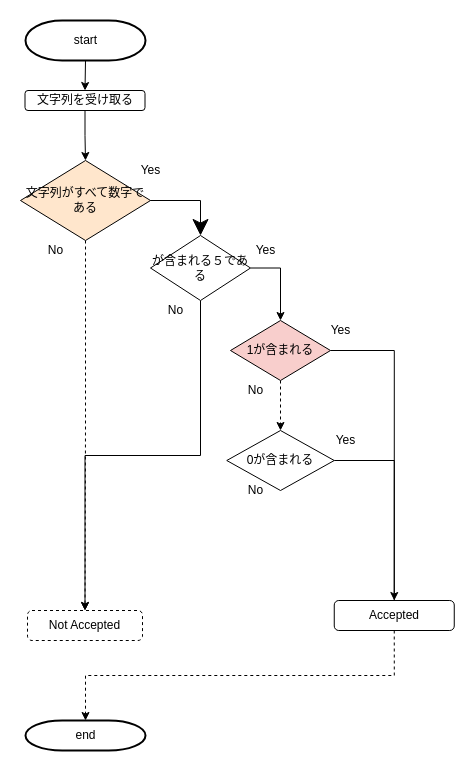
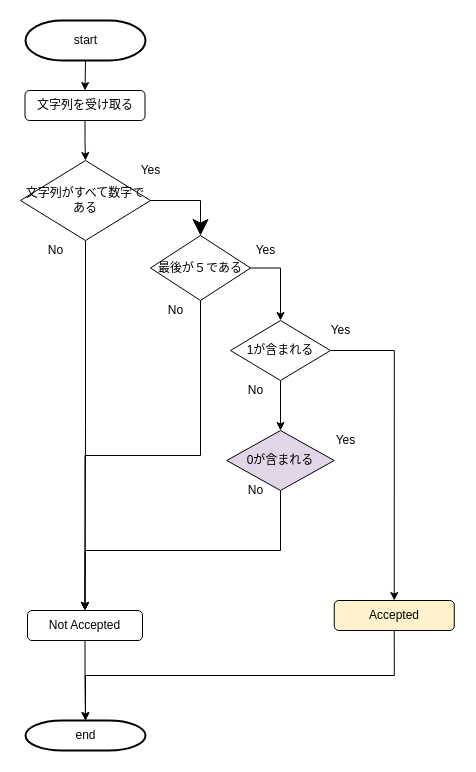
(85, 101) -> (85, 106)
(86, 201) -> (86, 201)
(201, 269) -> (201, 269)
(86, 347) -> (86, 347)
(281, 351) -> (281, 351)
(281, 403) -> (281, 403)
(394, 458) -> (394, 458)
(281, 461) -> (281, 461)
(363, 461) -> none
none -> (214, 551)
(394, 616) -> (394, 616)
(85, 626) -> (85, 626)
none -> (85, 657)
(263, 676) -> (263, 676)
